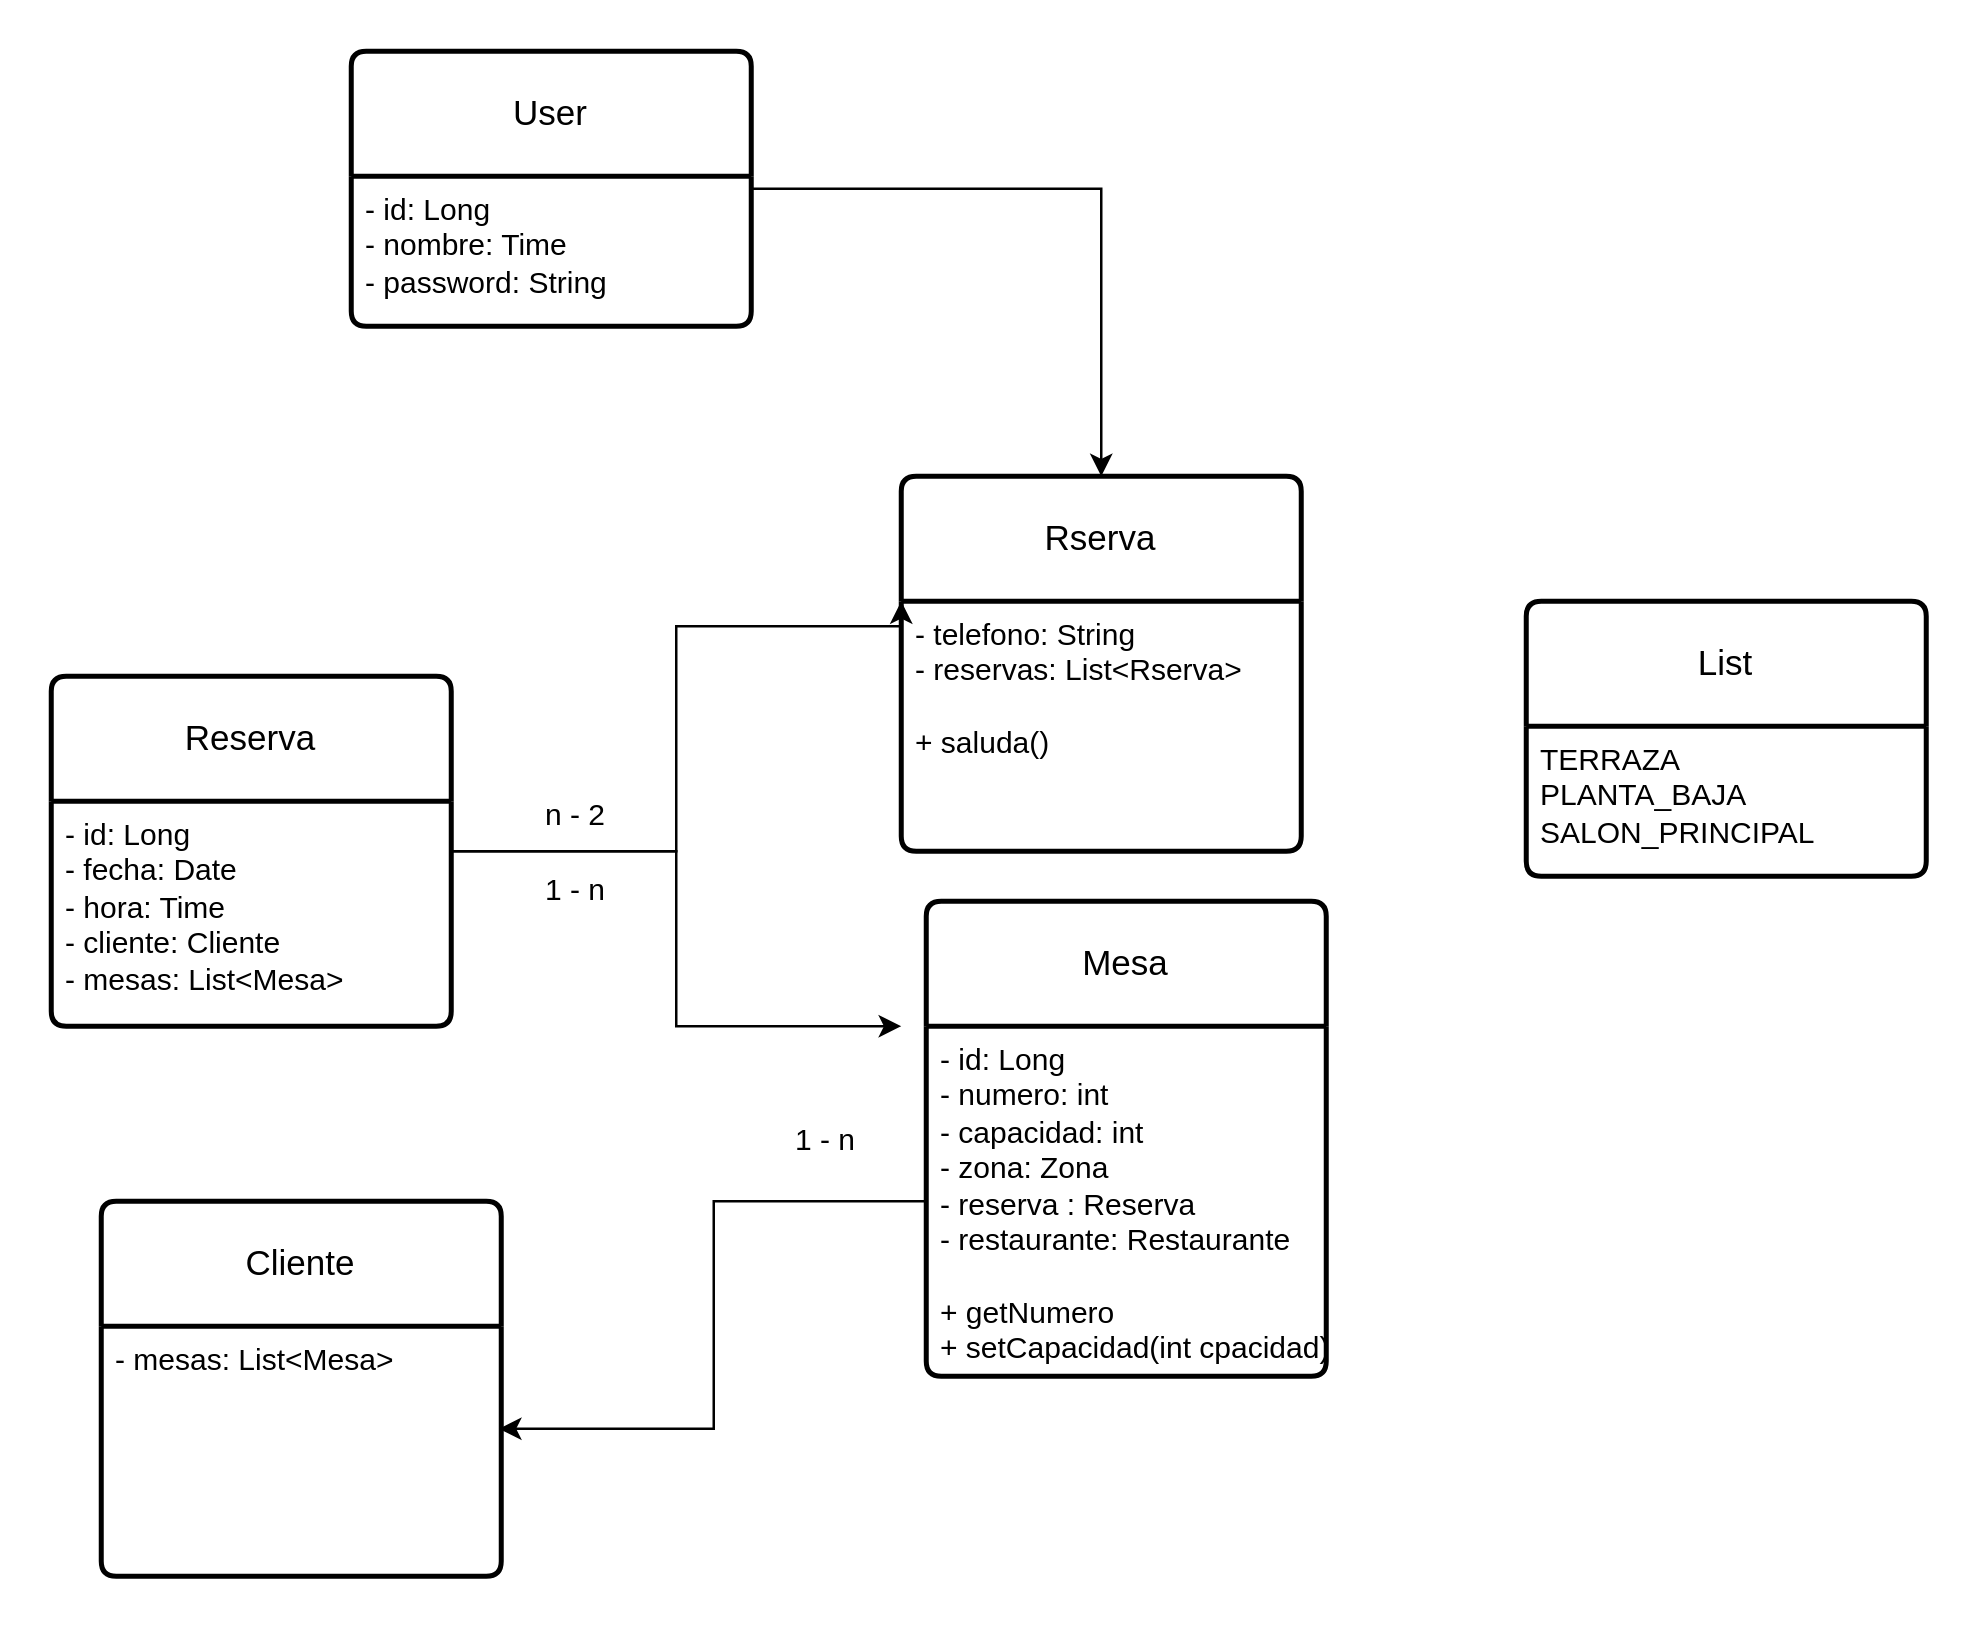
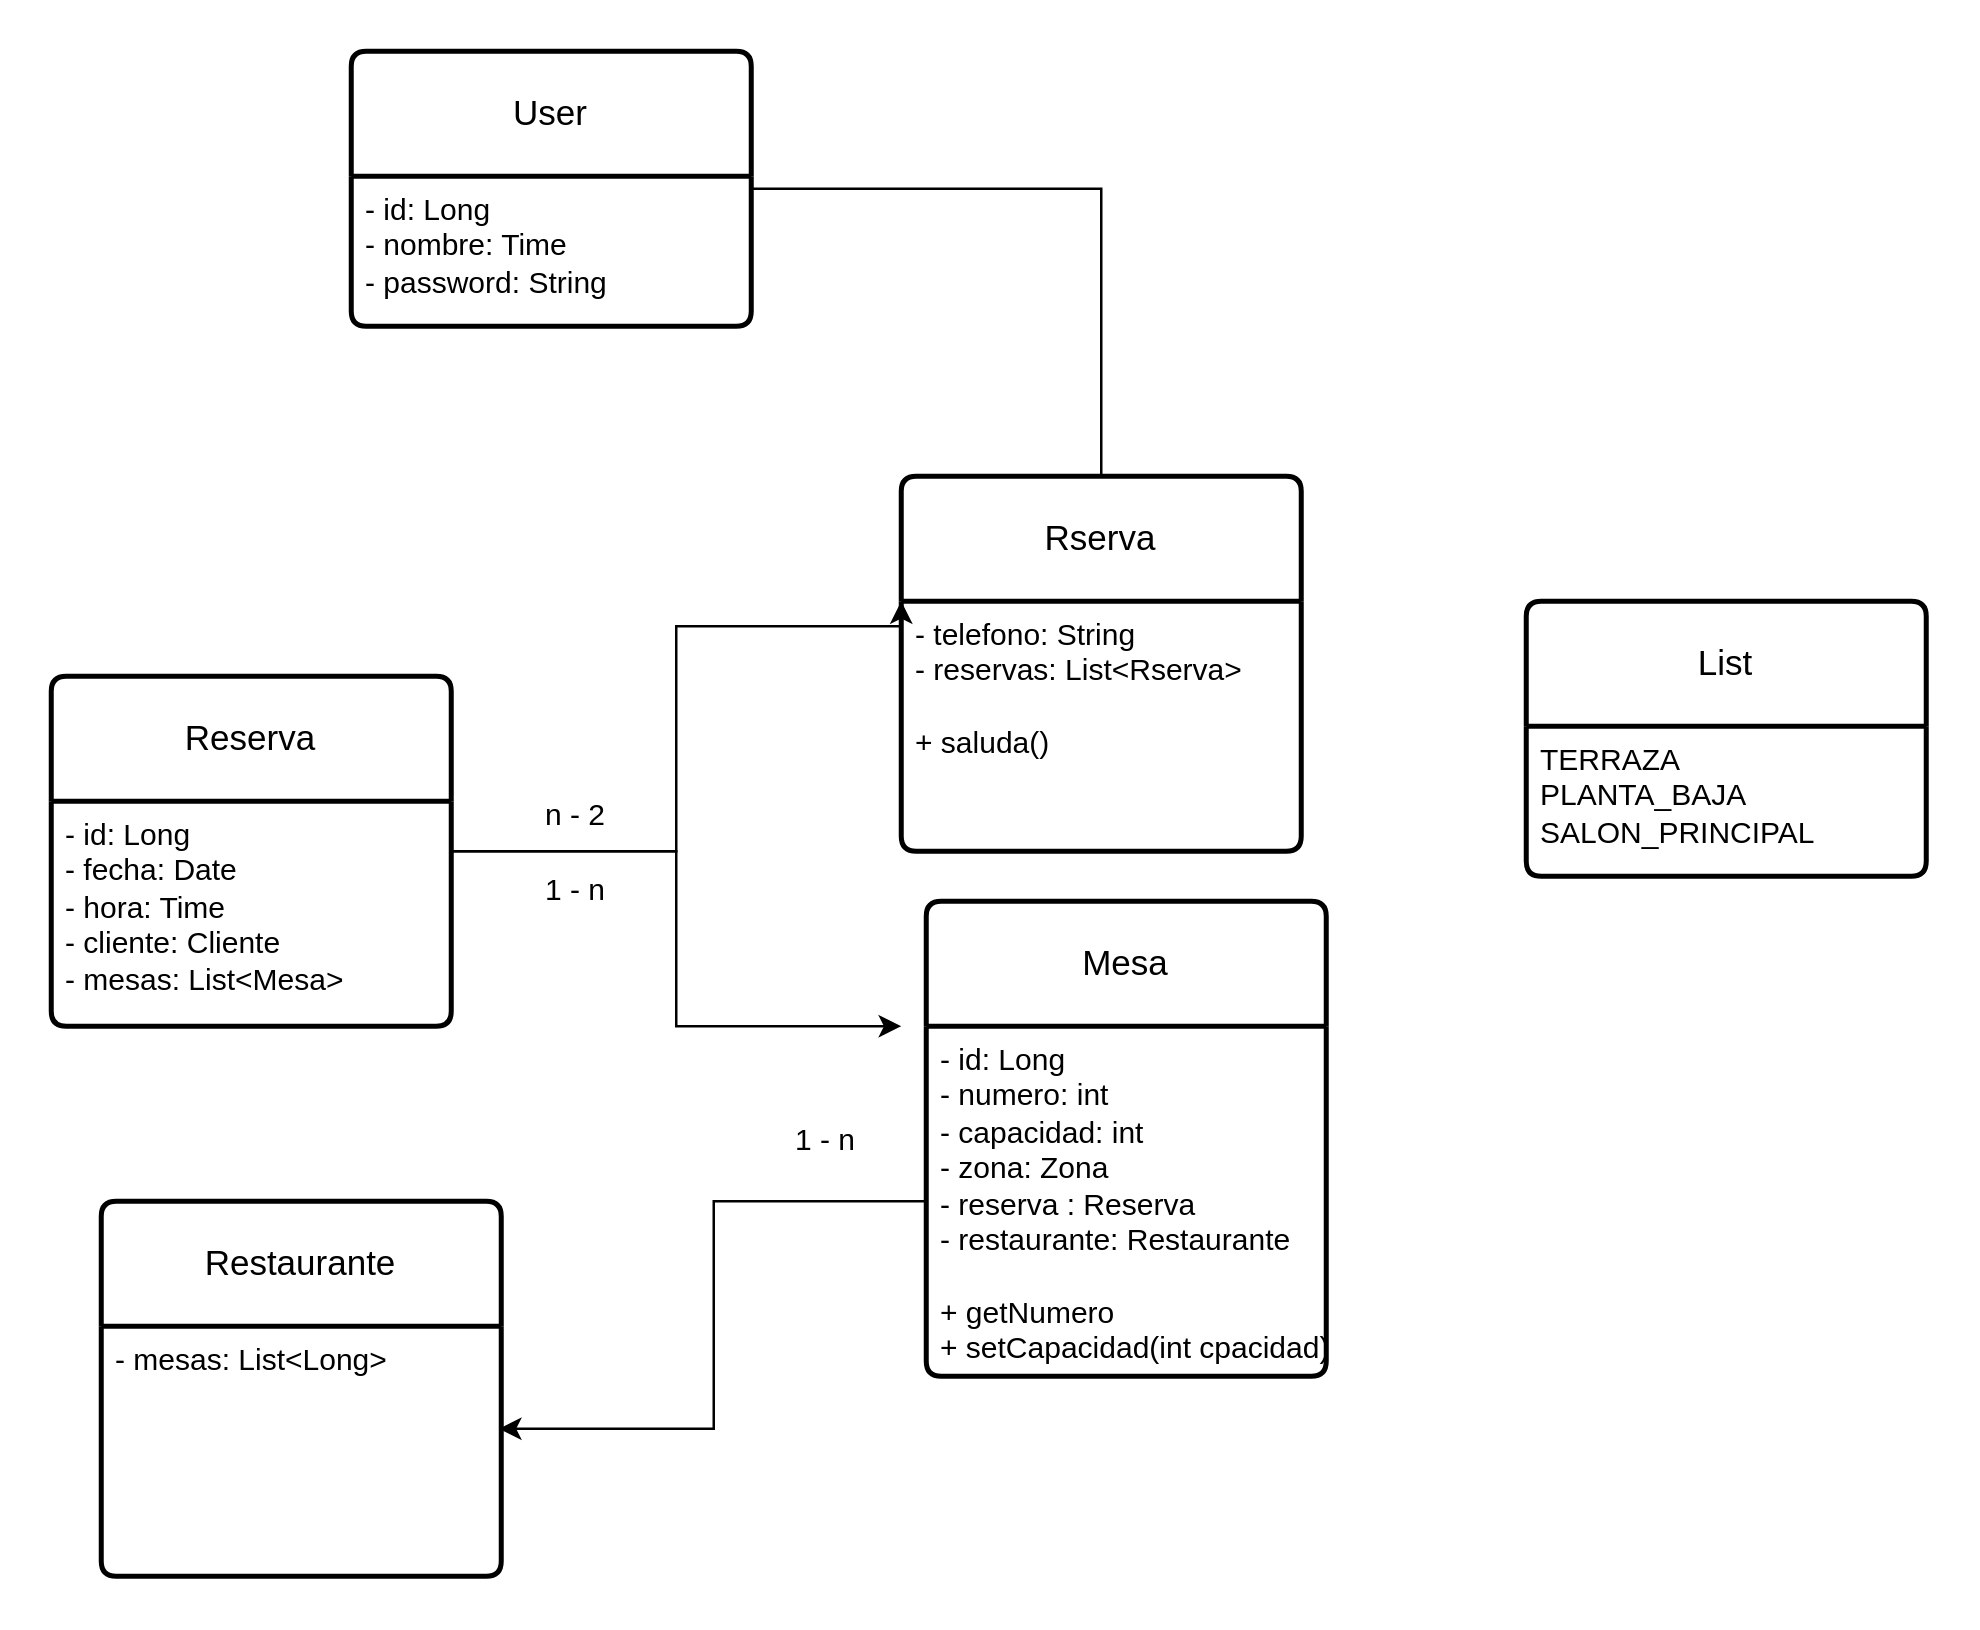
(1101, 458) -> (1101, 465)
(301, 1264) -> (301, 1264)
(260, 1362) -> (260, 1362)
